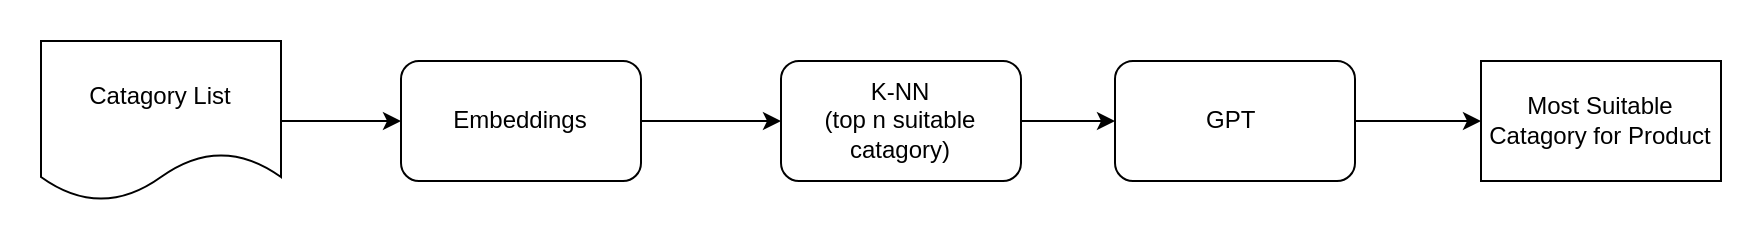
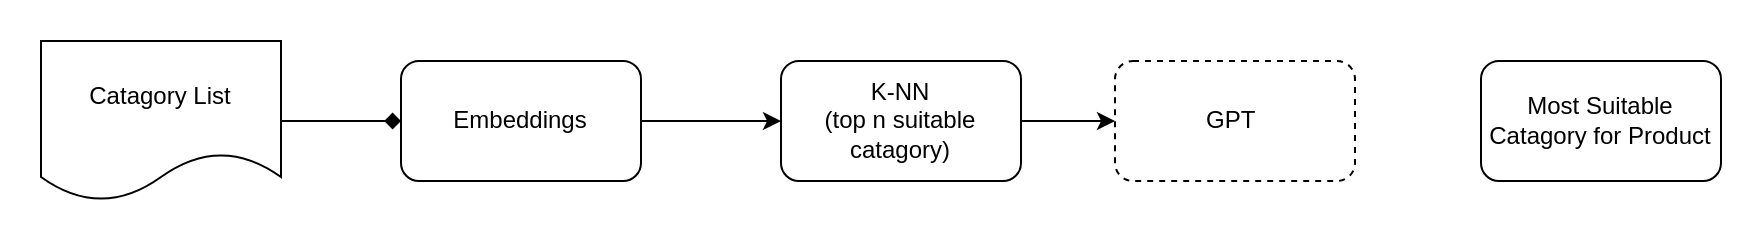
(385, 121) -> (384, 121)
(1235, 121) -> (1235, 121)
(1411, 121) -> none
(1601, 121) -> (1601, 121)
